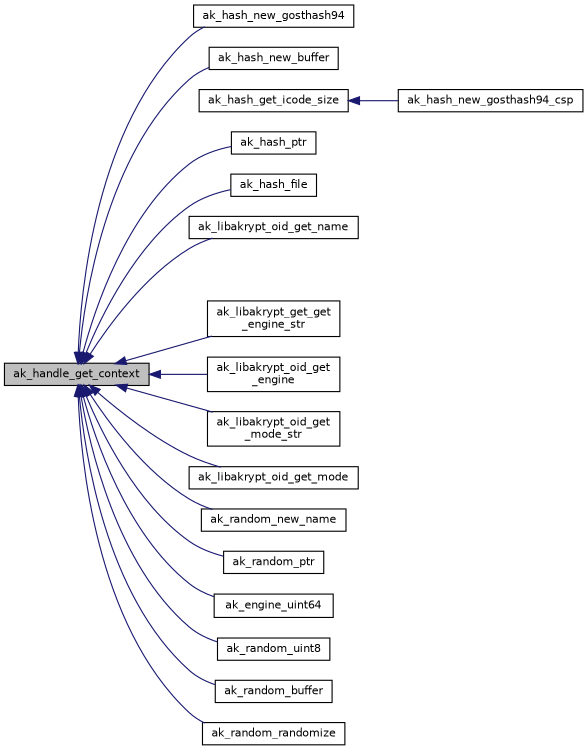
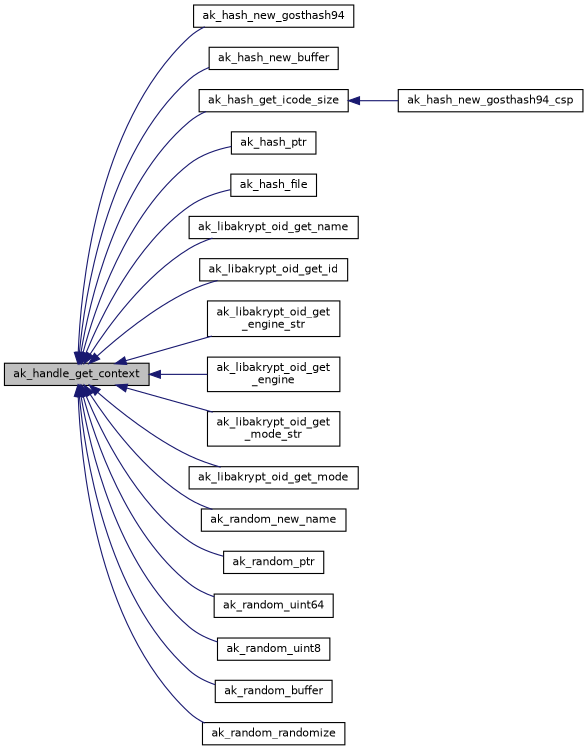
none -> (121, 219)
none -> (274, 270)
(274, 319) -> (274, 319)
(274, 606) -> (274, 606)
